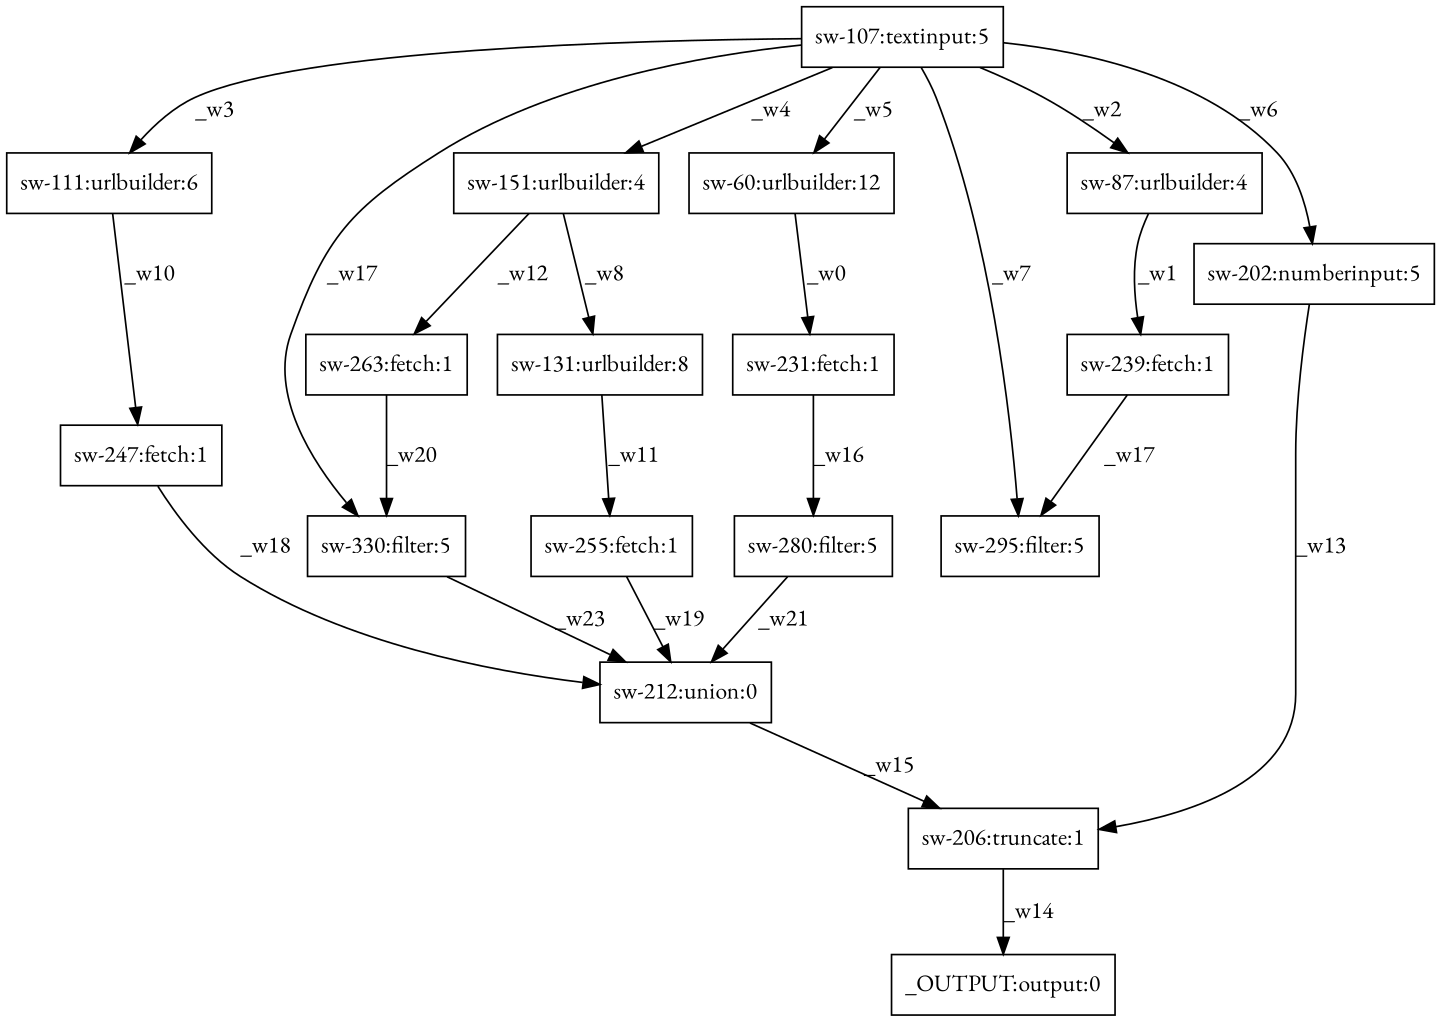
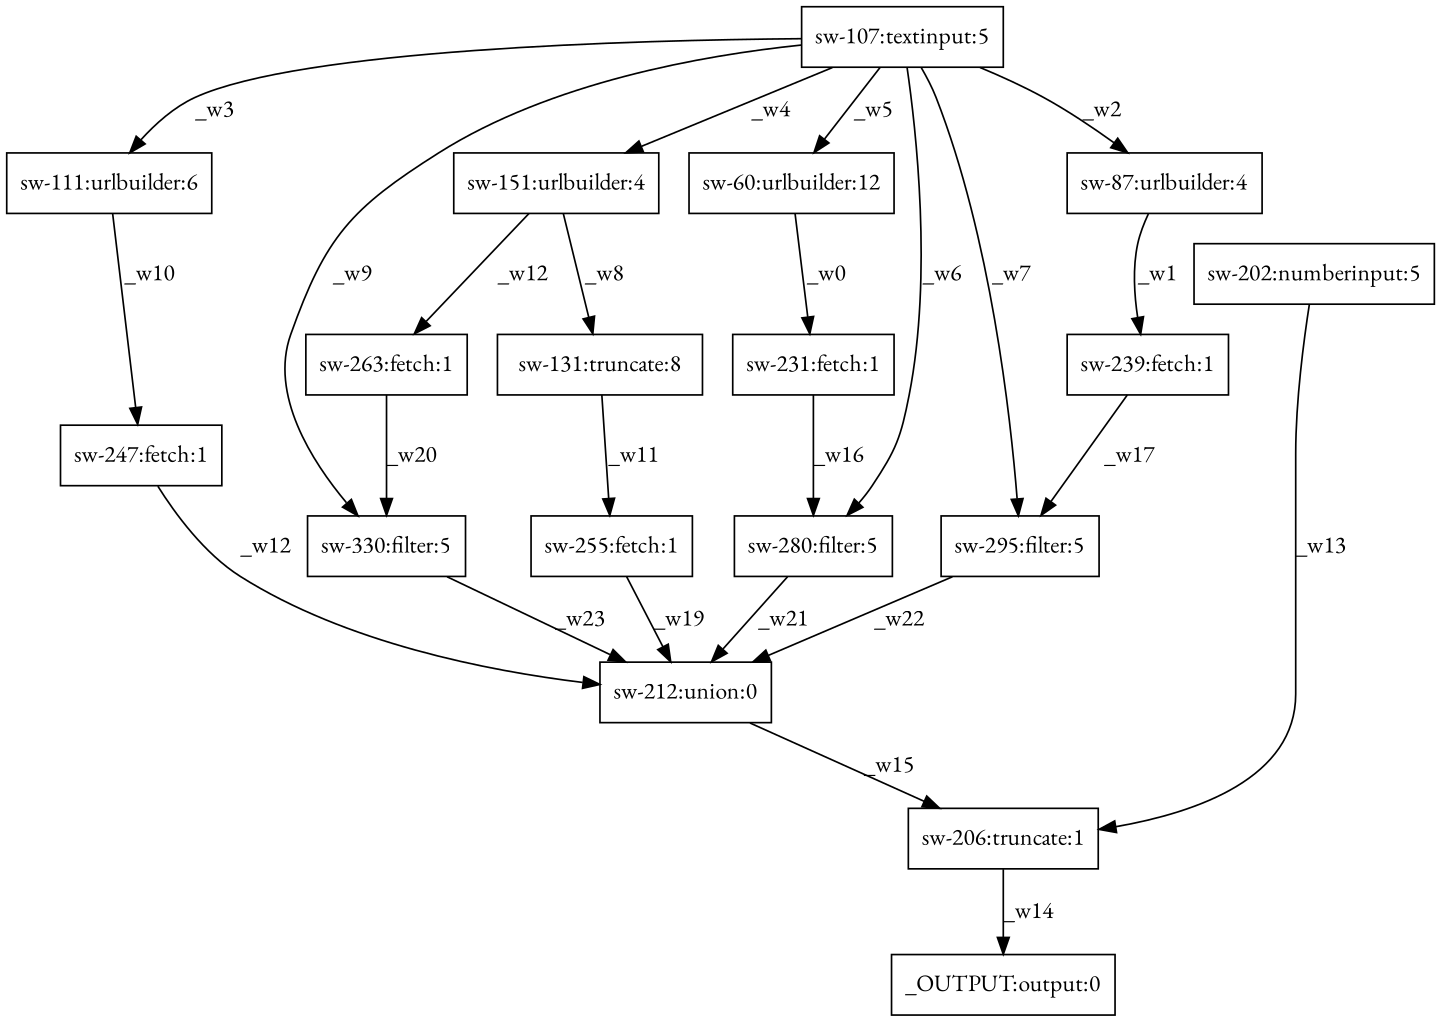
(1188, 91) -> (920, 292)
(353, 274) -> (353, 274)
(600, 365) -> (600, 365)
(266, 546) -> (266, 546)
none -> (860, 616)
